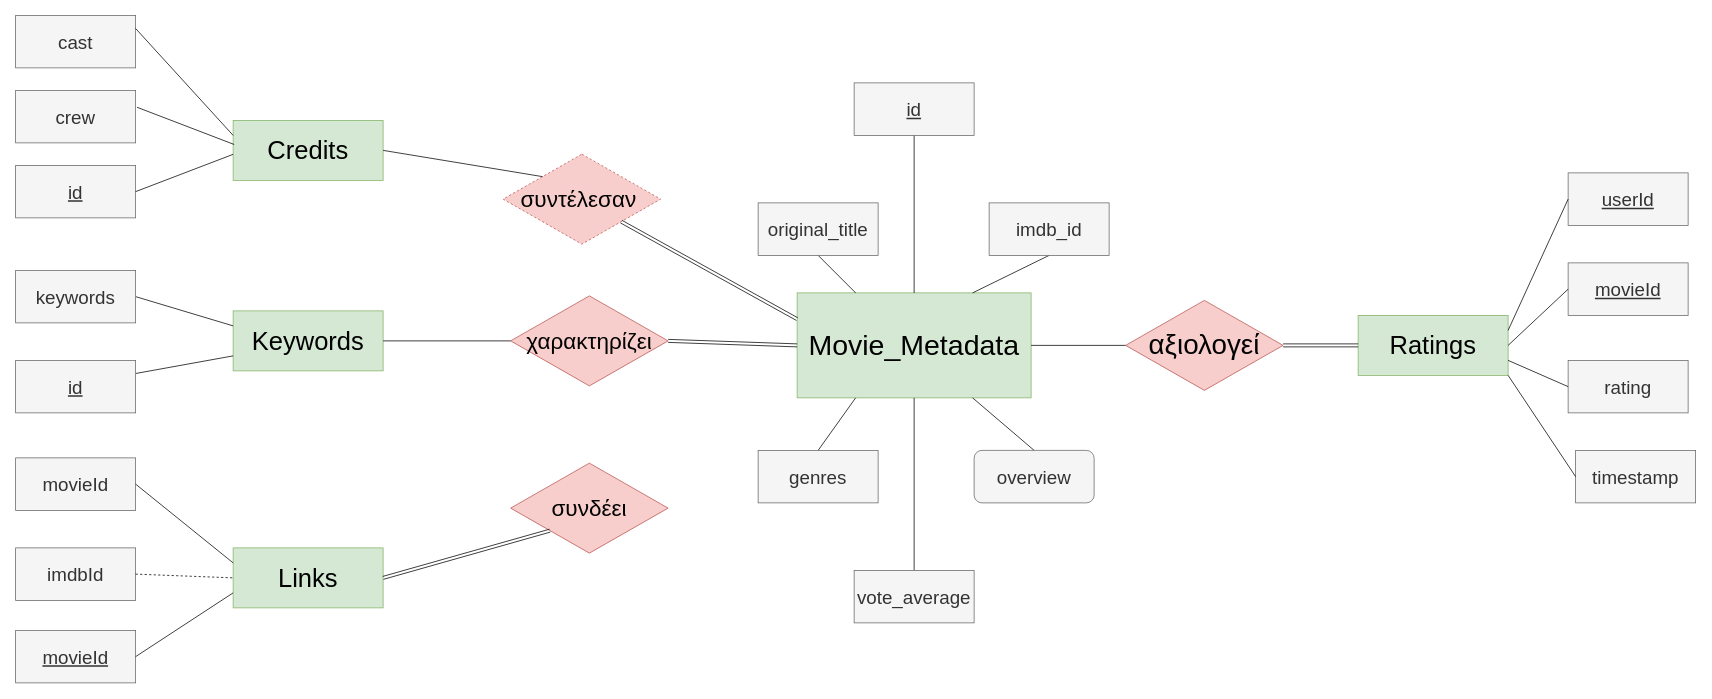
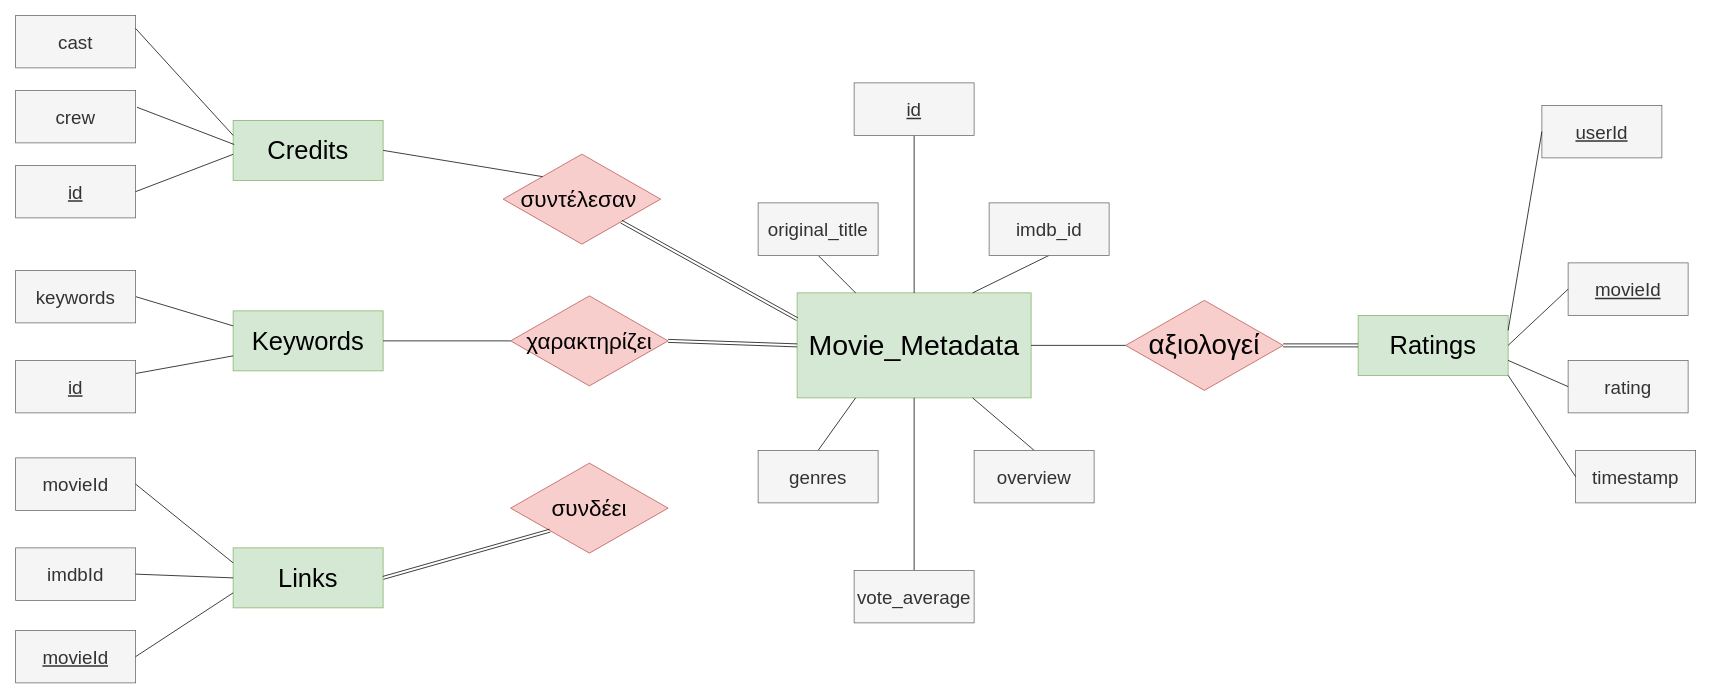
(582, 199) -> (582, 199)
(1628, 199) -> (1602, 132)
(1034, 477) -> (1034, 477)
(184, 576) -> (184, 576)
